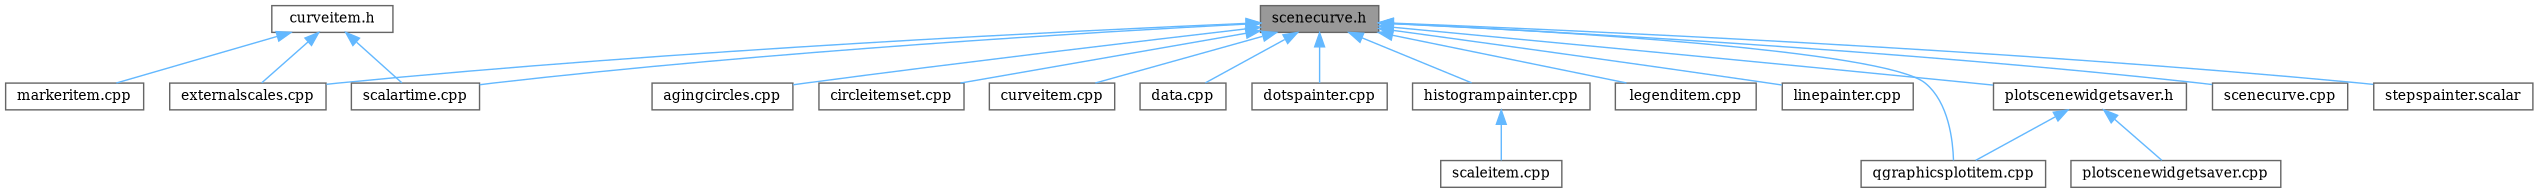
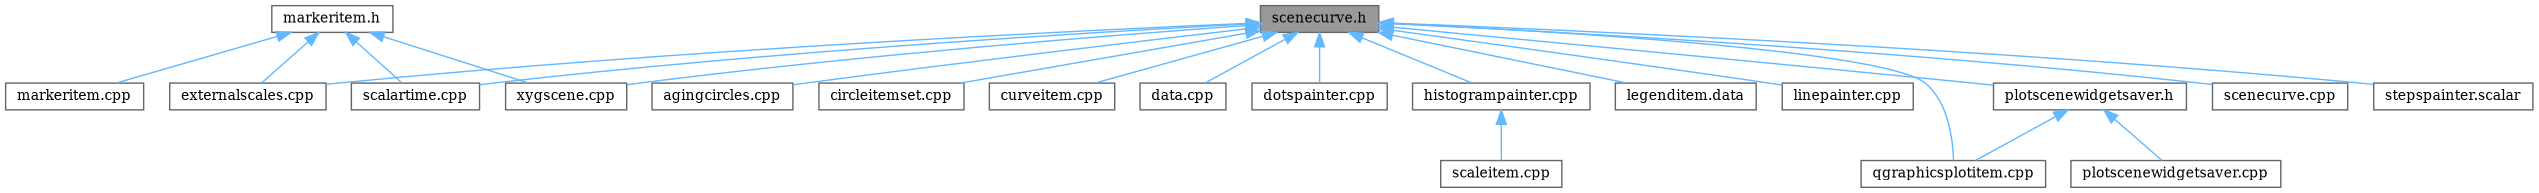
(332, 19) -> (332, 19)
none -> (566, 96)
(1686, 96) -> (1686, 96)
